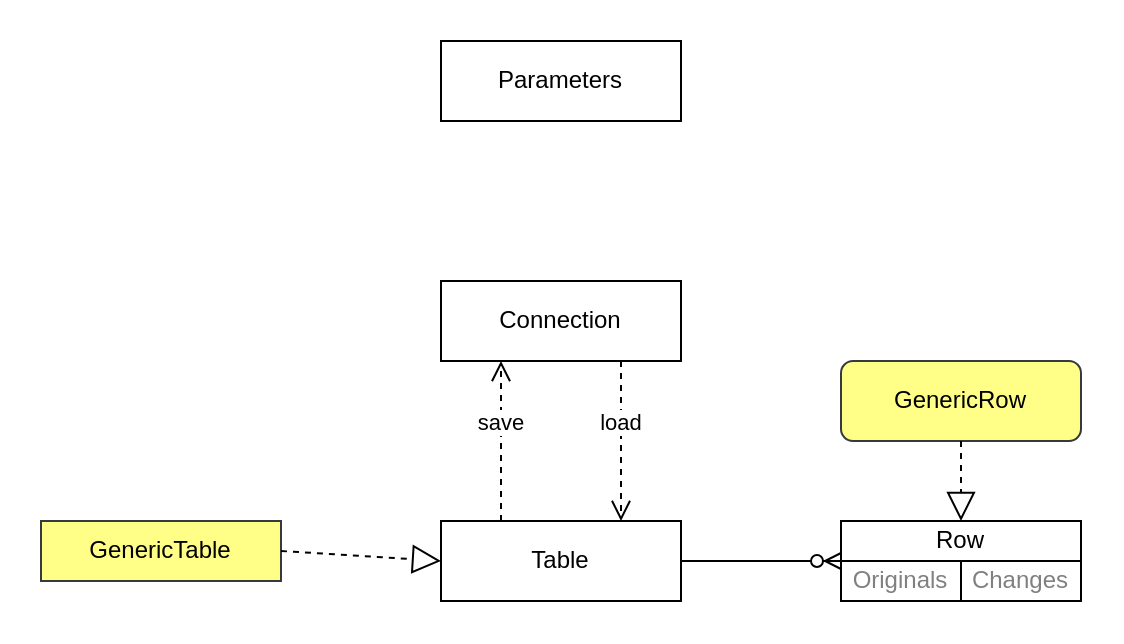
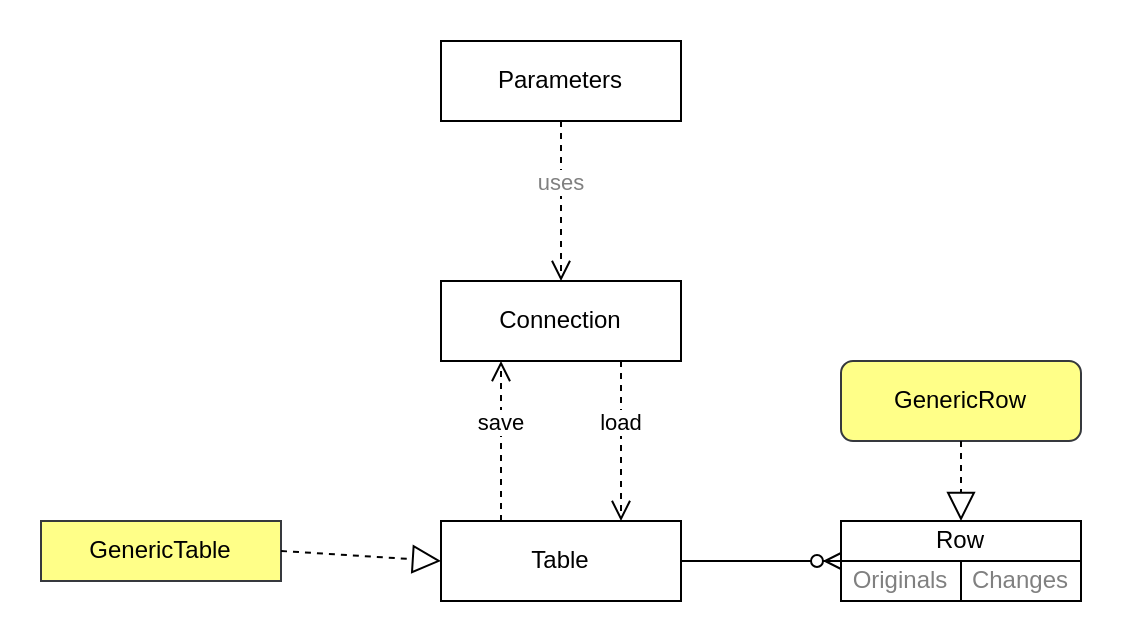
none -> (561, 235)
